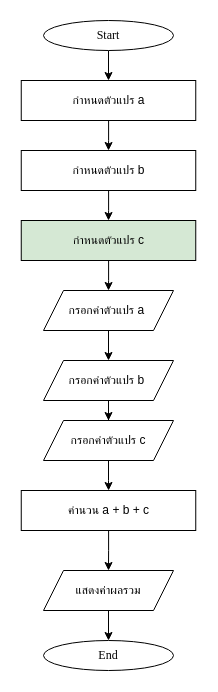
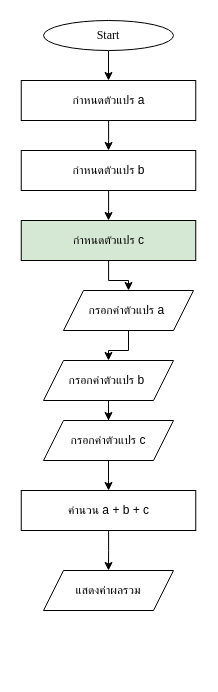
(109, 311) -> (129, 311)
(109, 630) -> none
(109, 656) -> none
